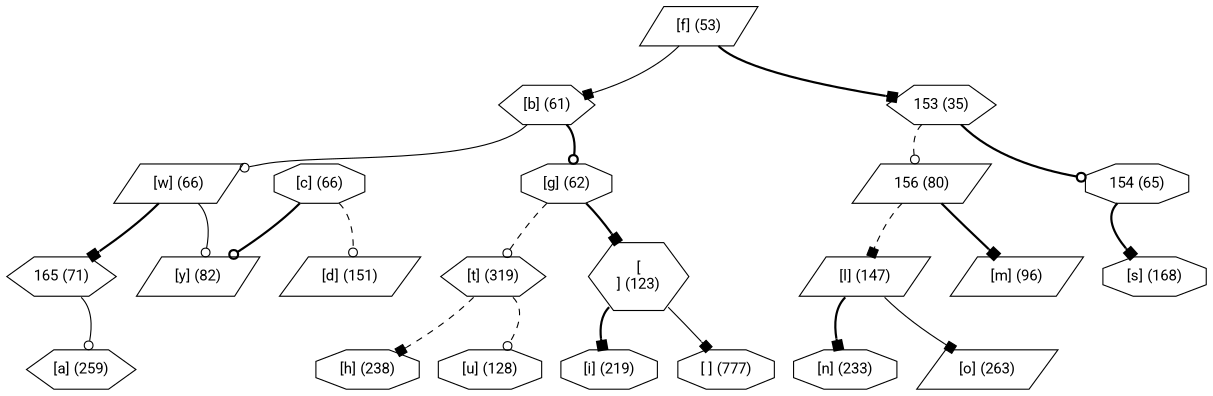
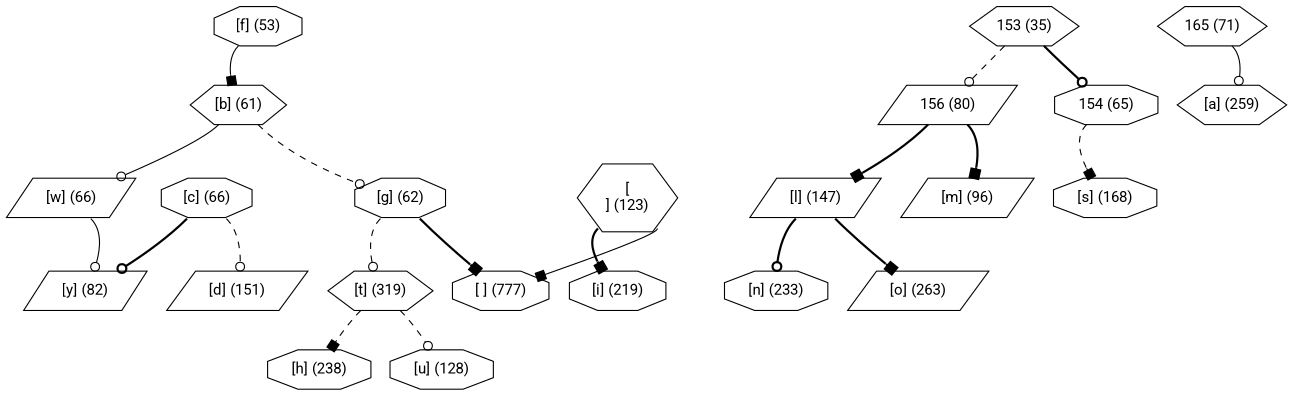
(699, 26) -> (258, 26)
(799, 79) -> none
(574, 139) -> (304, 158)
(599, 218) -> (445, 242)
(887, 224) -> (897, 151)
(1113, 227) -> (1080, 146)
(130, 229) -> none
(836, 317) -> (783, 239)
(913, 322) -> (860, 242)
